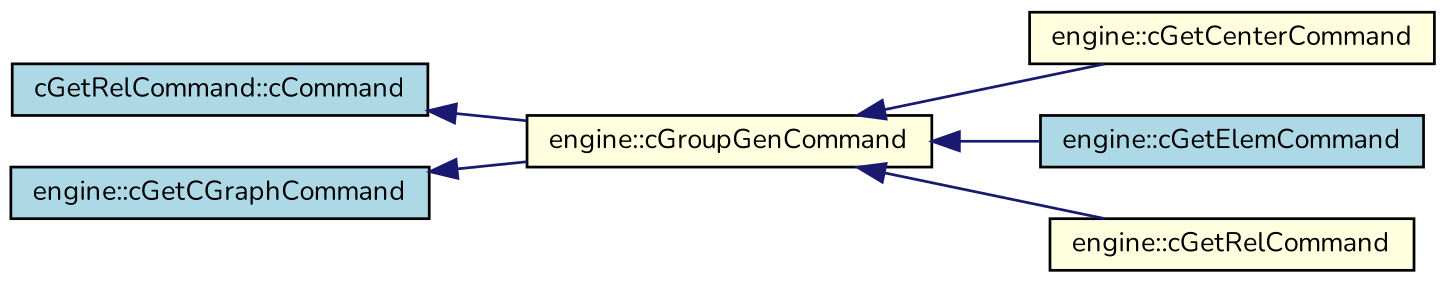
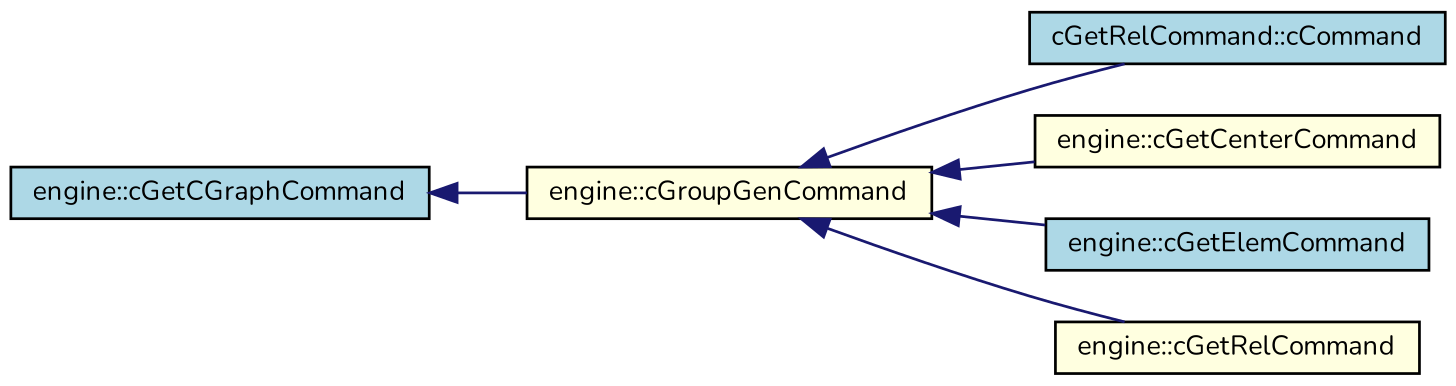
(491, 117) -> (975, 107)
